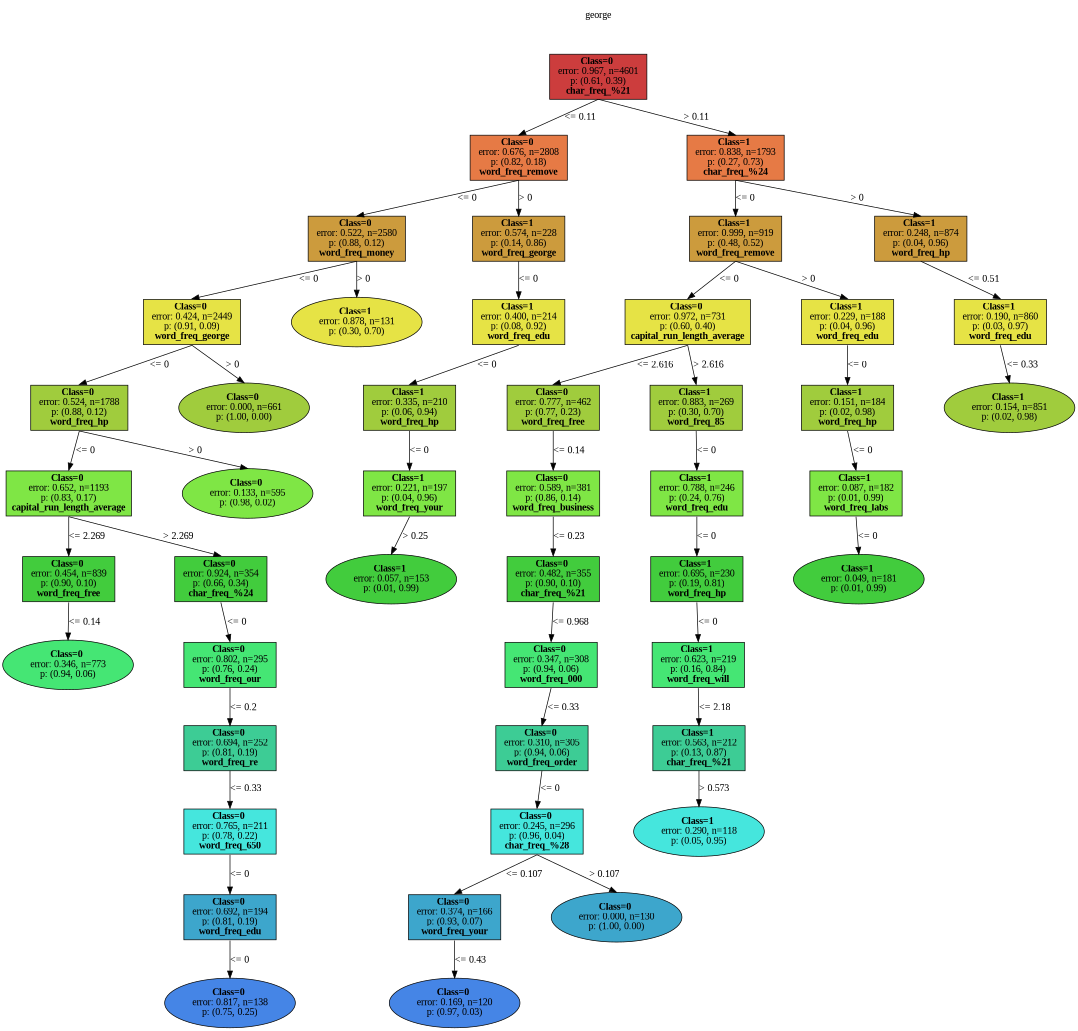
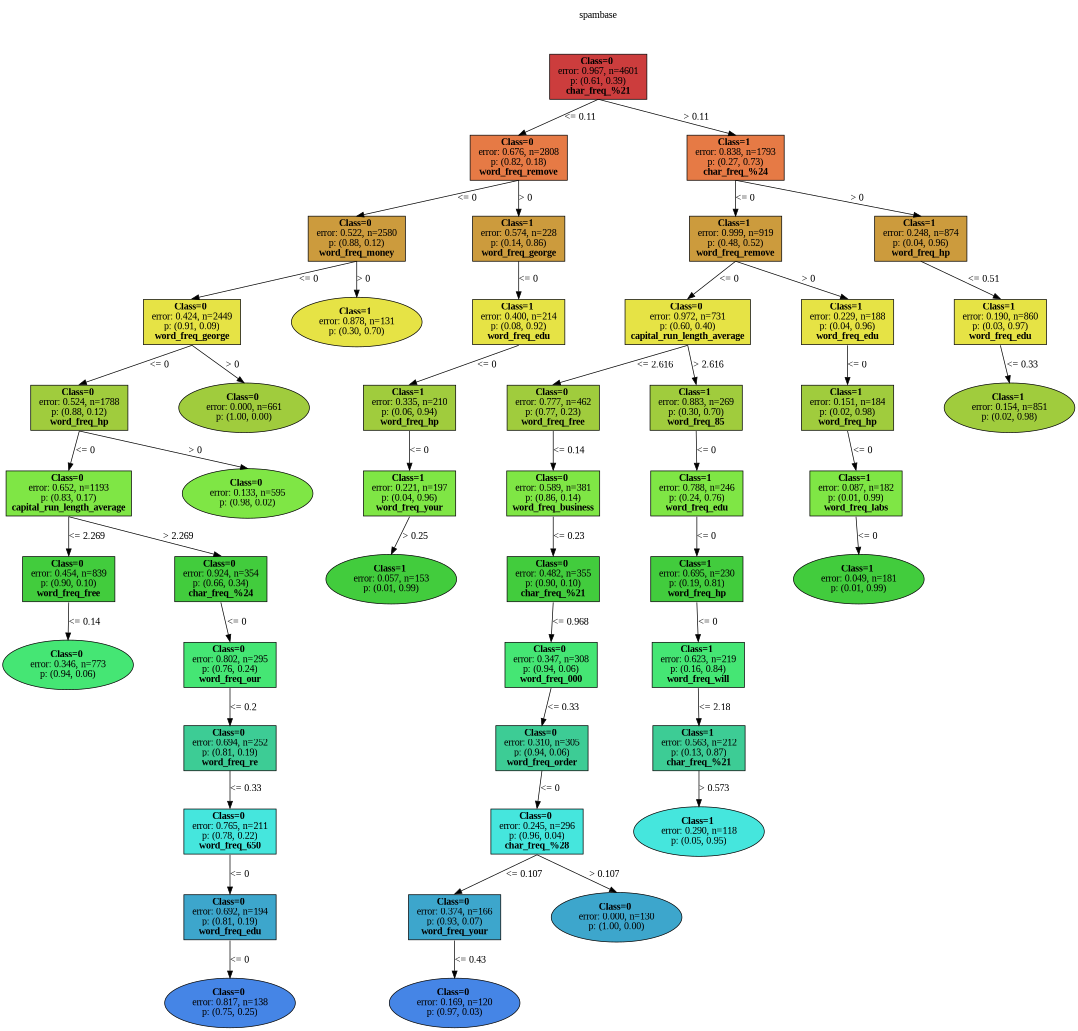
(598, 15) -> (598, 15)
